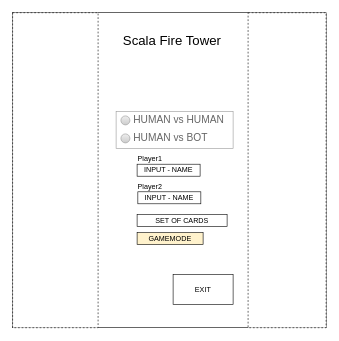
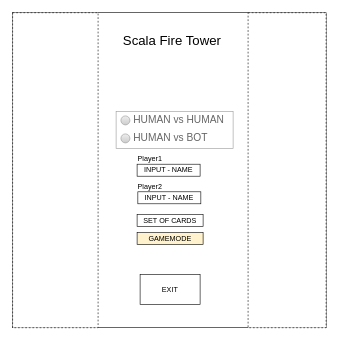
(182, 221) -> (170, 221)
(203, 290) -> (170, 290)
